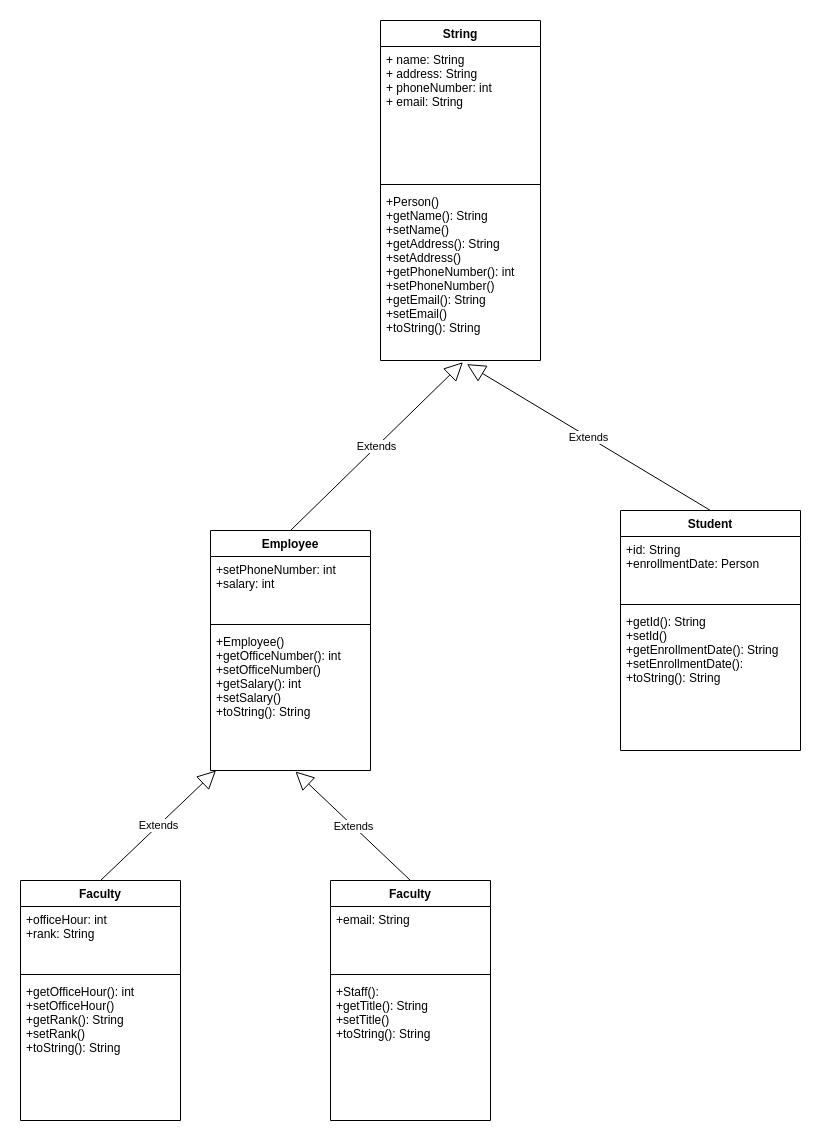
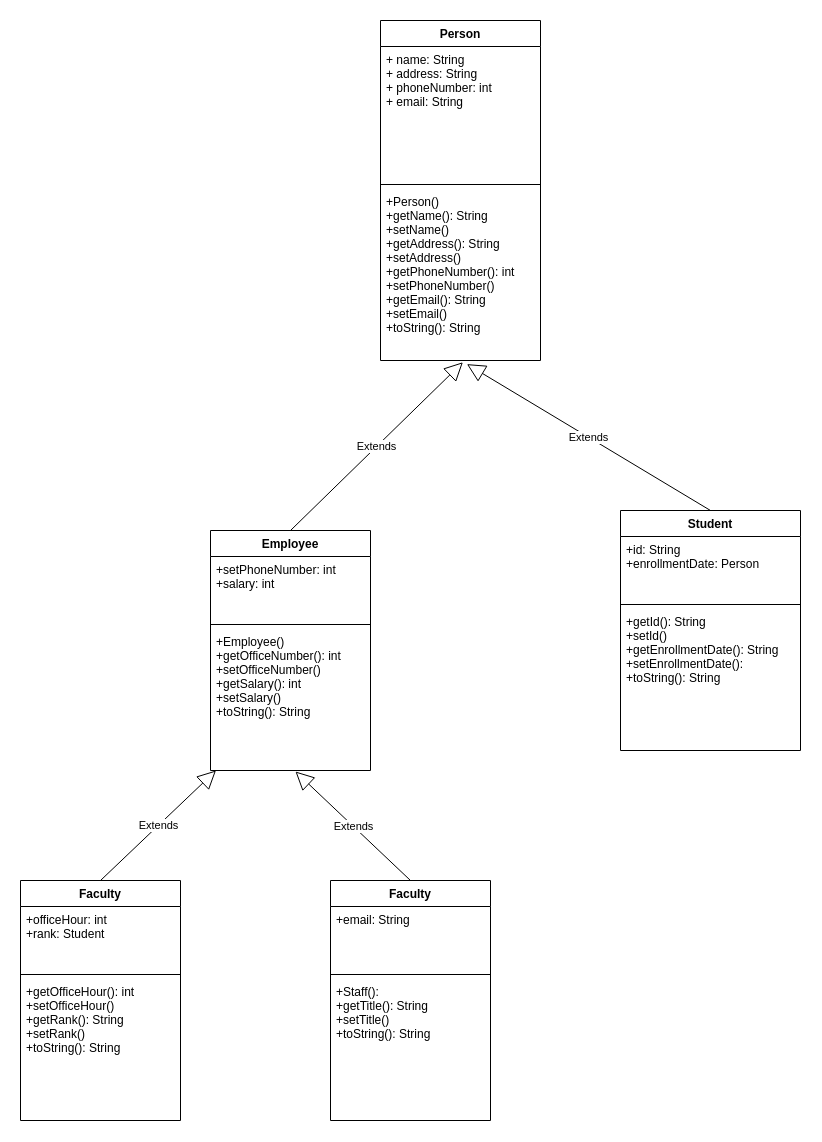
(460, 34) -> (460, 34)
(74, 920) -> (74, 920)
